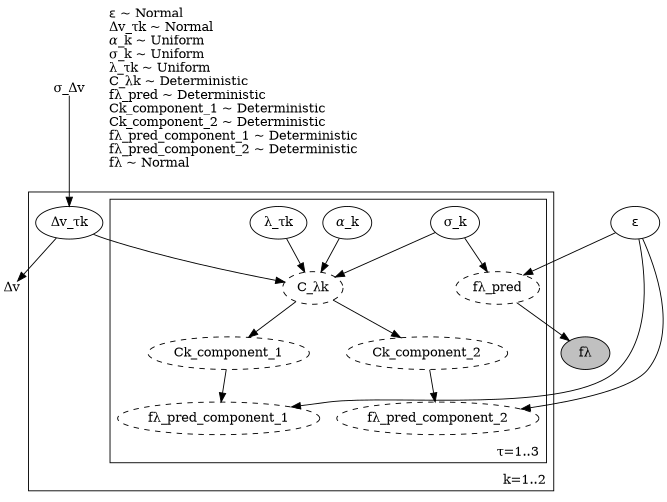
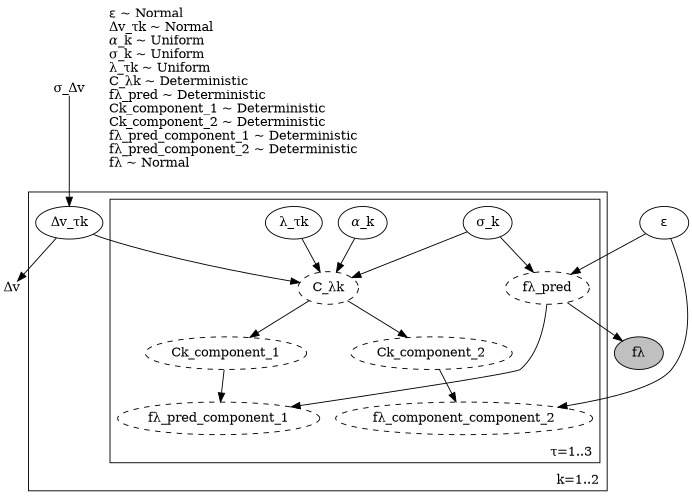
(530, 397) -> (453, 382)
(438, 418) -> (464, 418)
